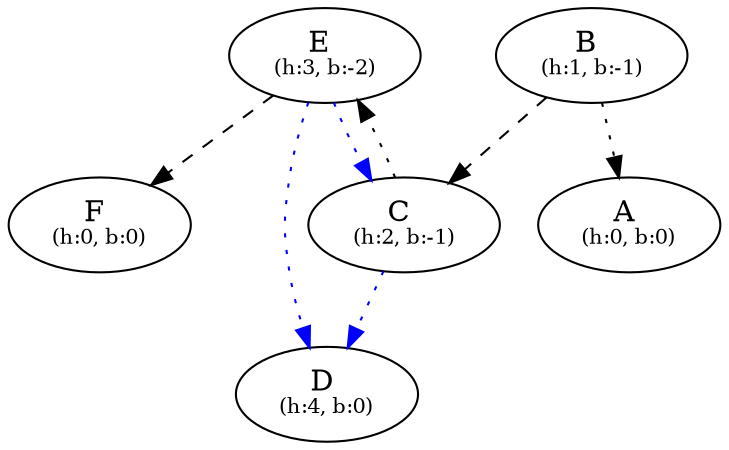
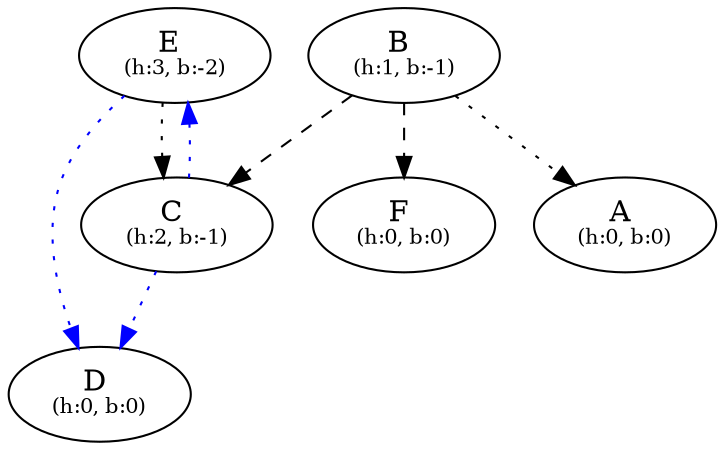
(347, 133) -> (162, 130)
(221, 134) -> (404, 130)
(382, 148) -> (190, 151)
(327, 407) -> (100, 407)
